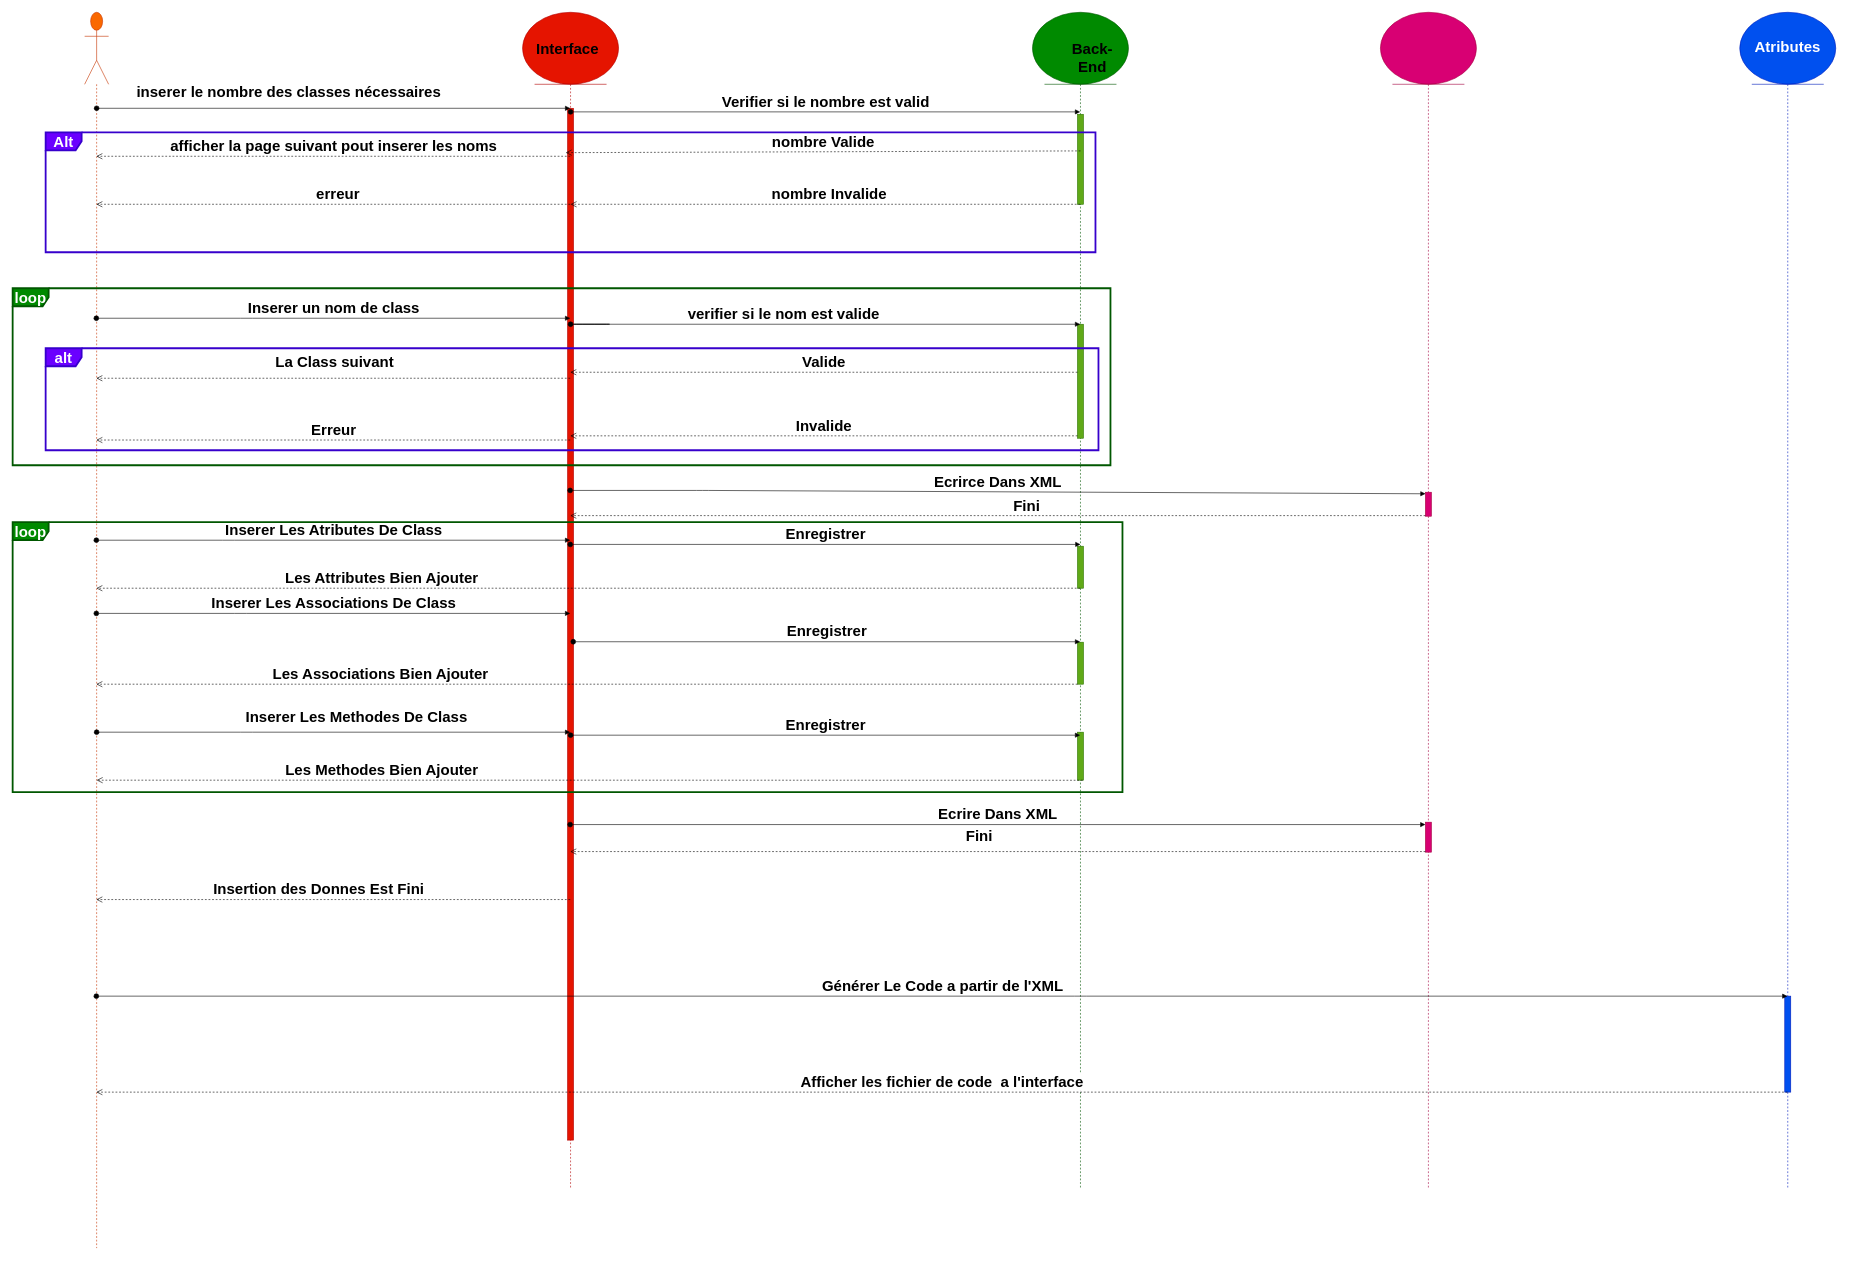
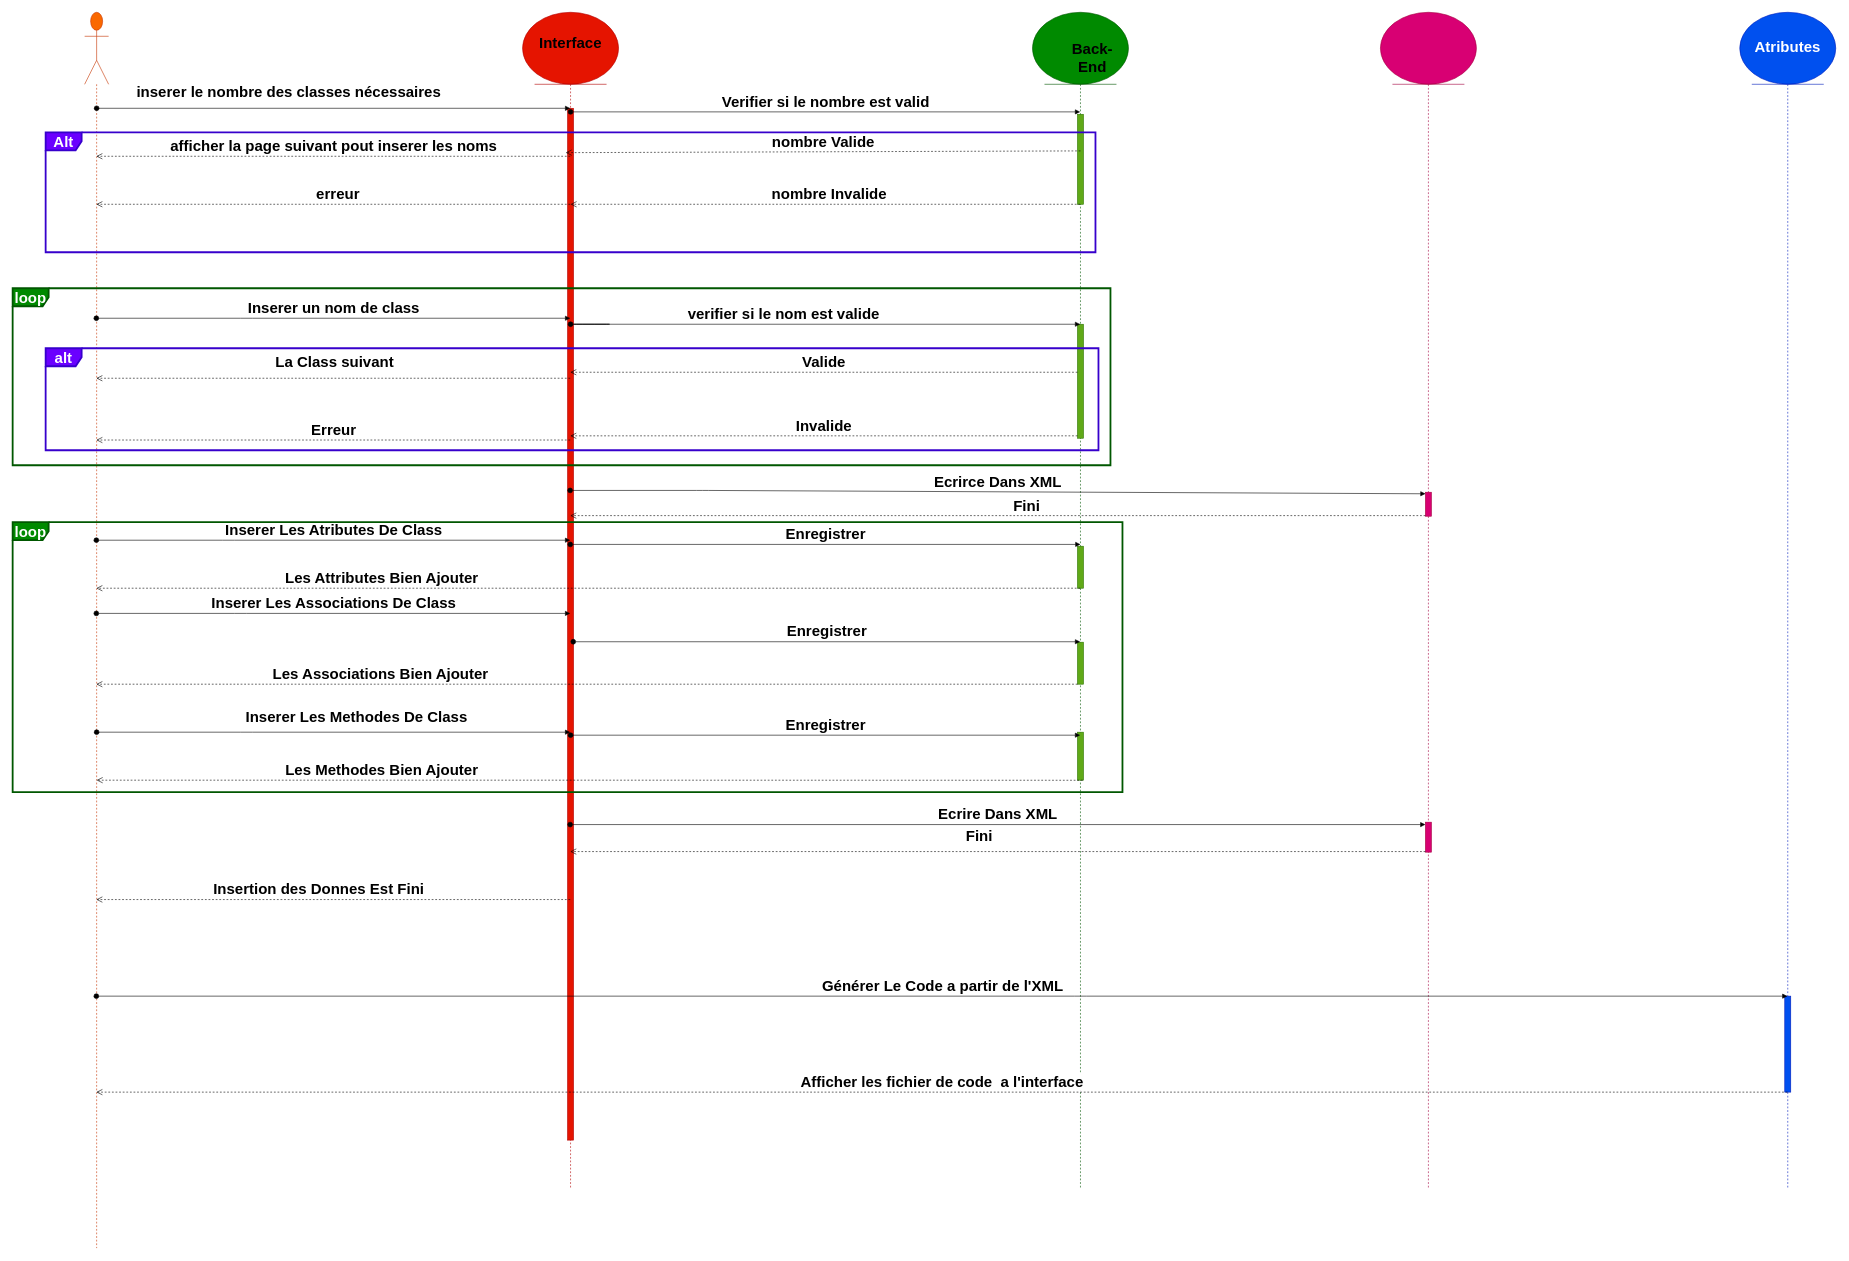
(567, 48) -> (570, 42)
